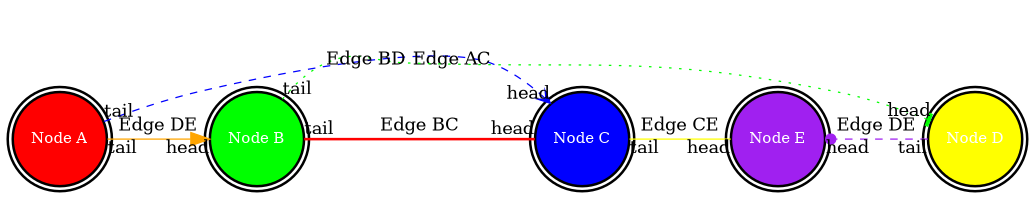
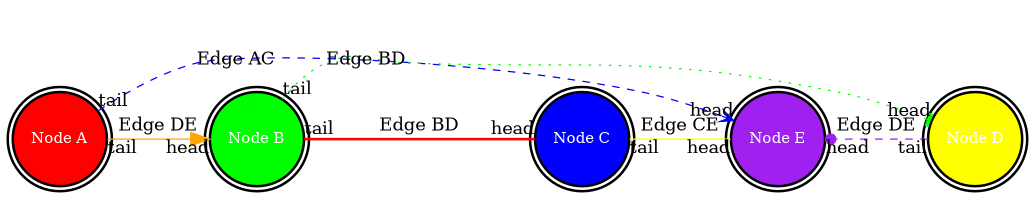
(291, 72) -> (311, 58)
(420, 126) -> (420, 126)
